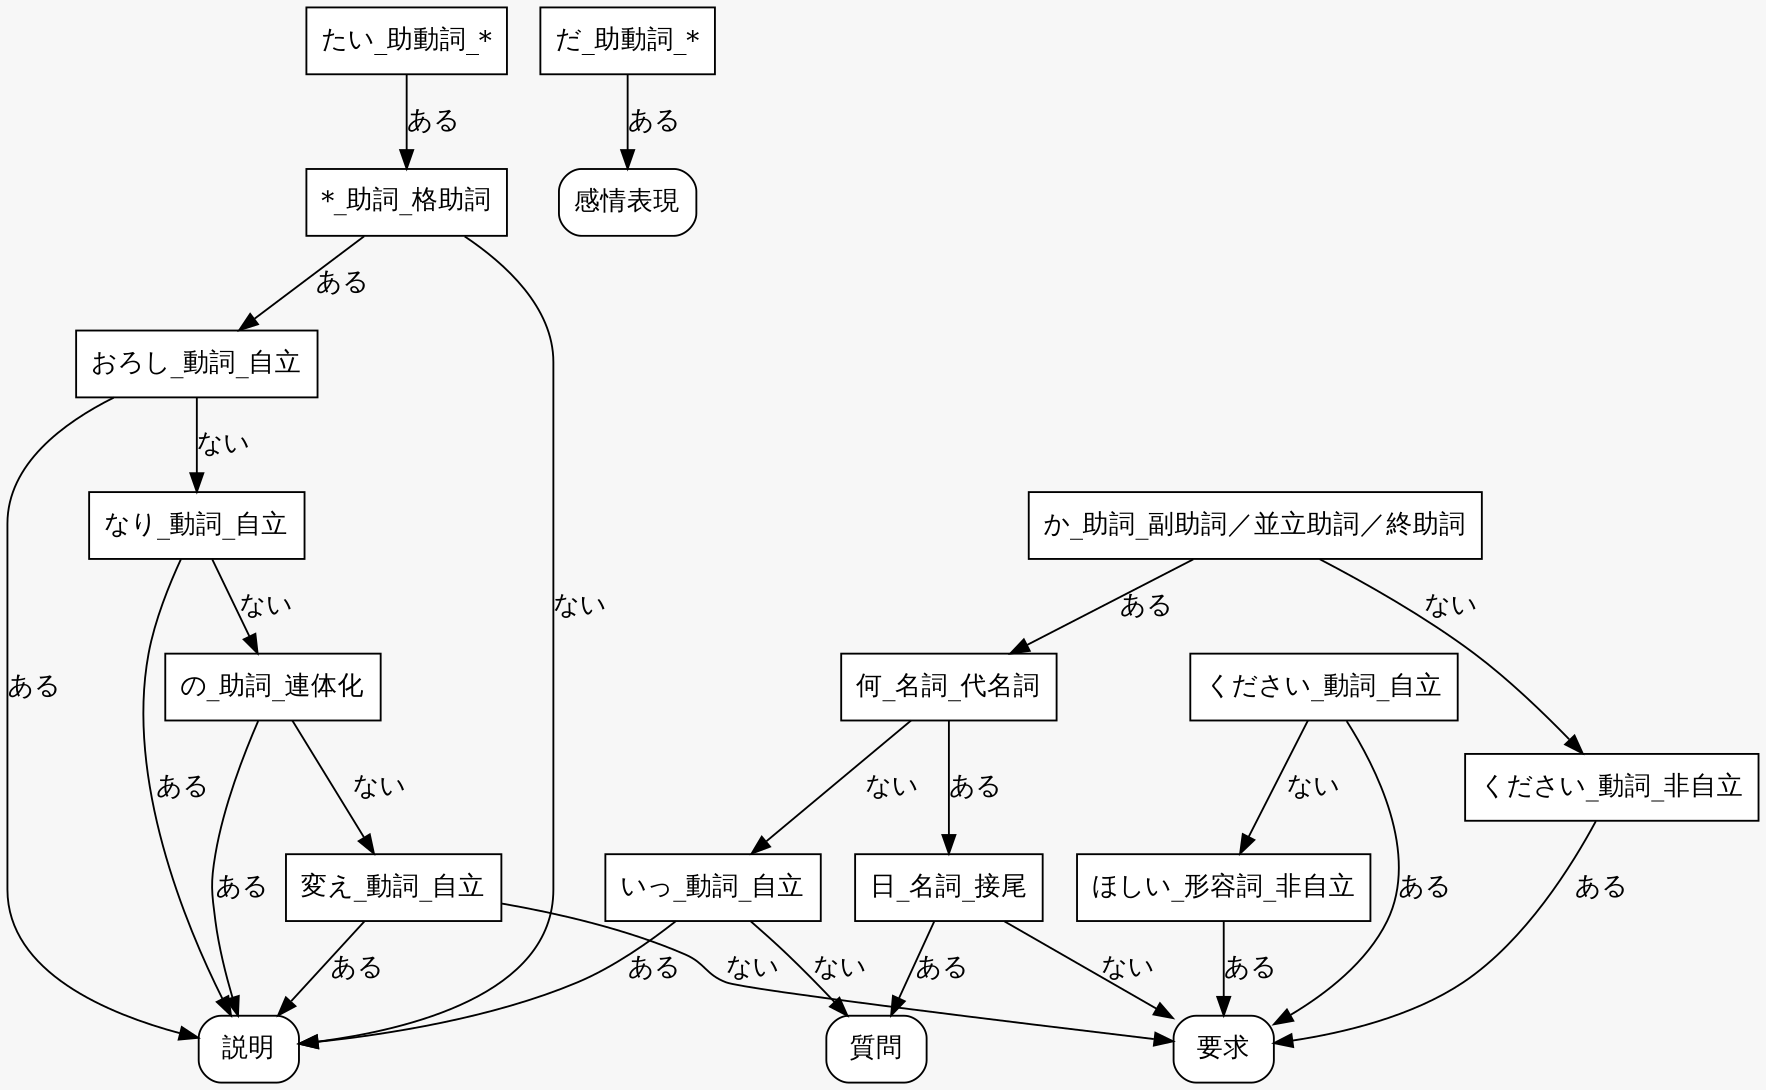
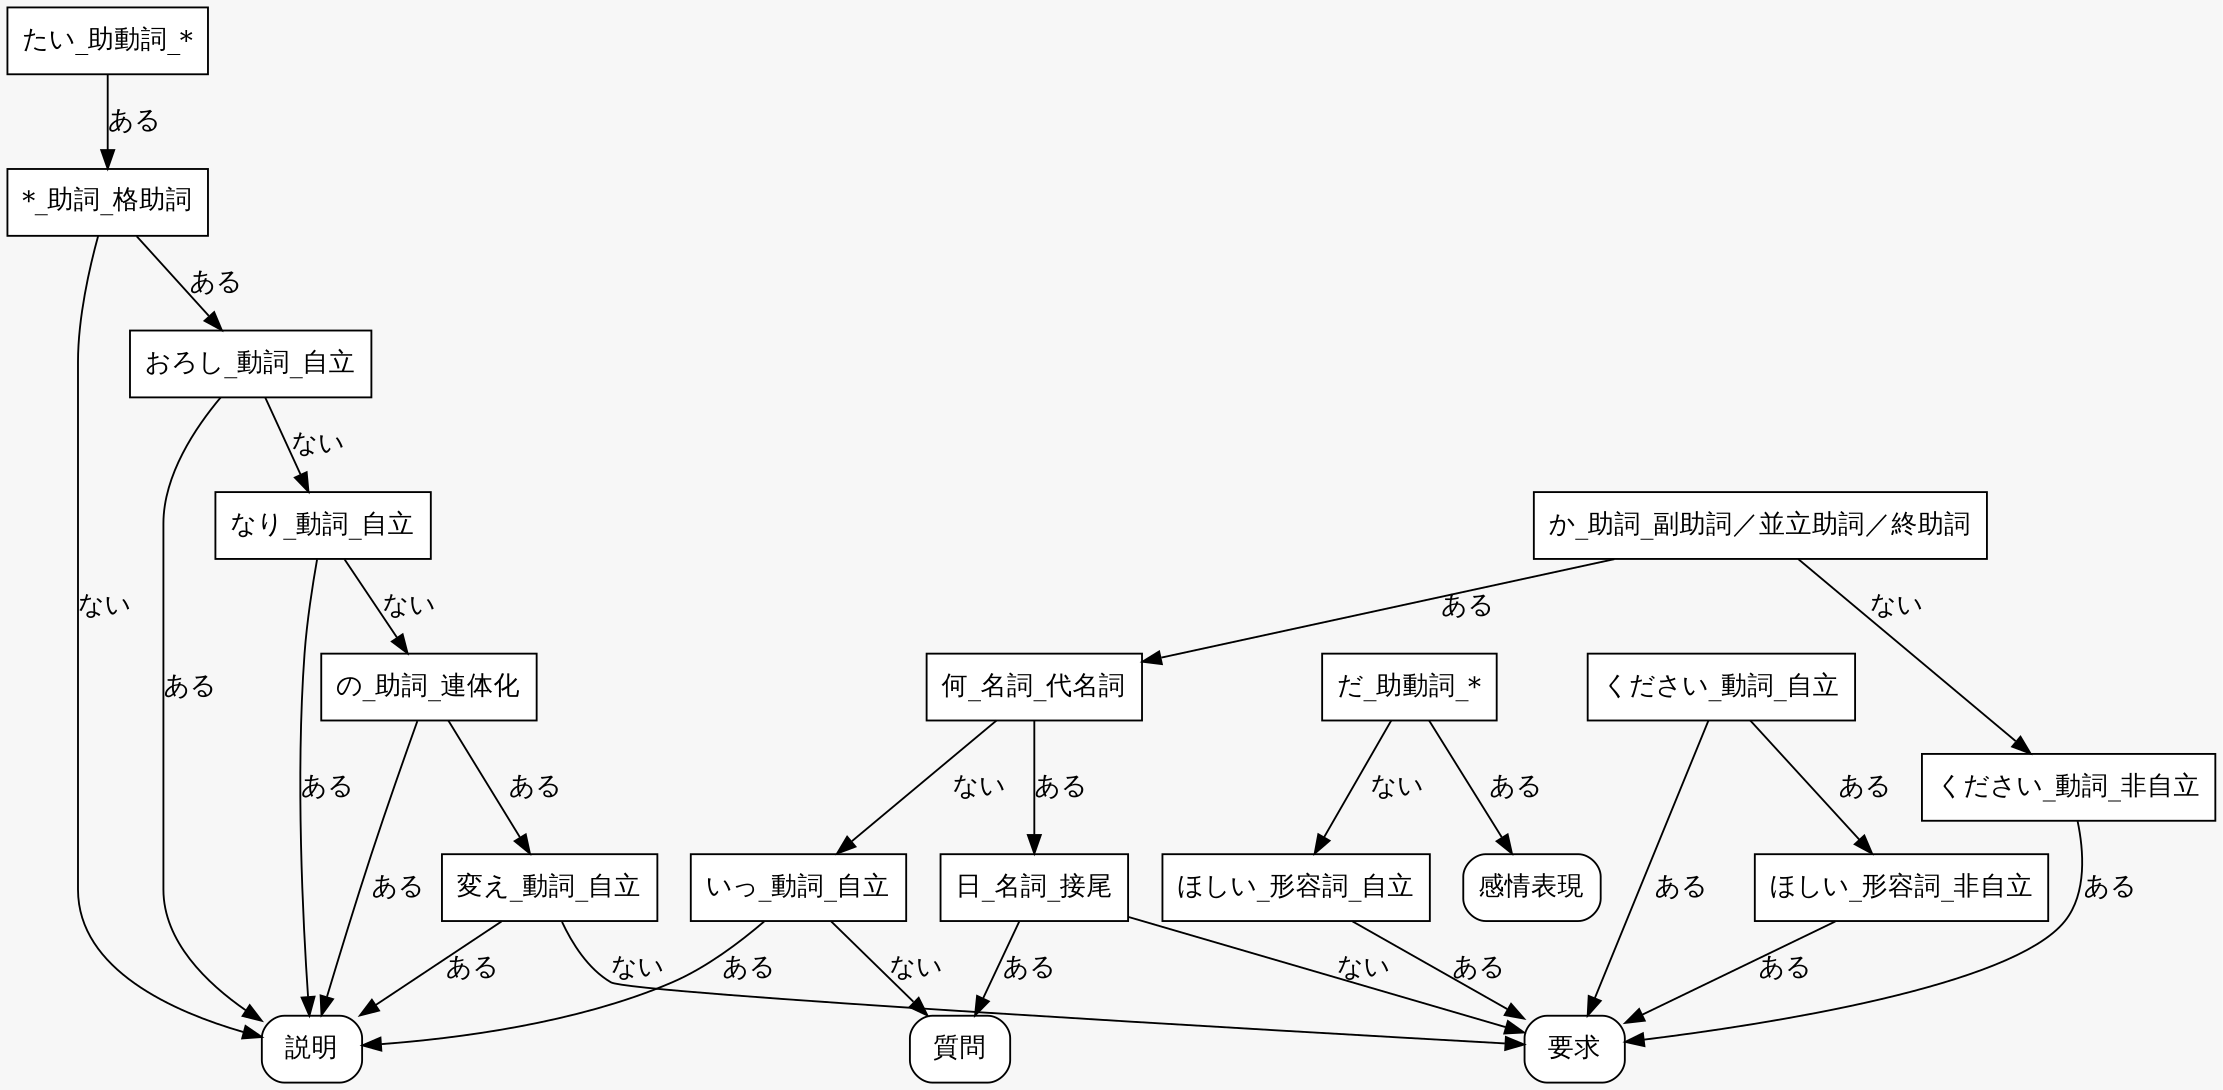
(380, 787) -> (536, 787)
(1314, 787) -> (1865, 787)
none -> (1296, 888)
